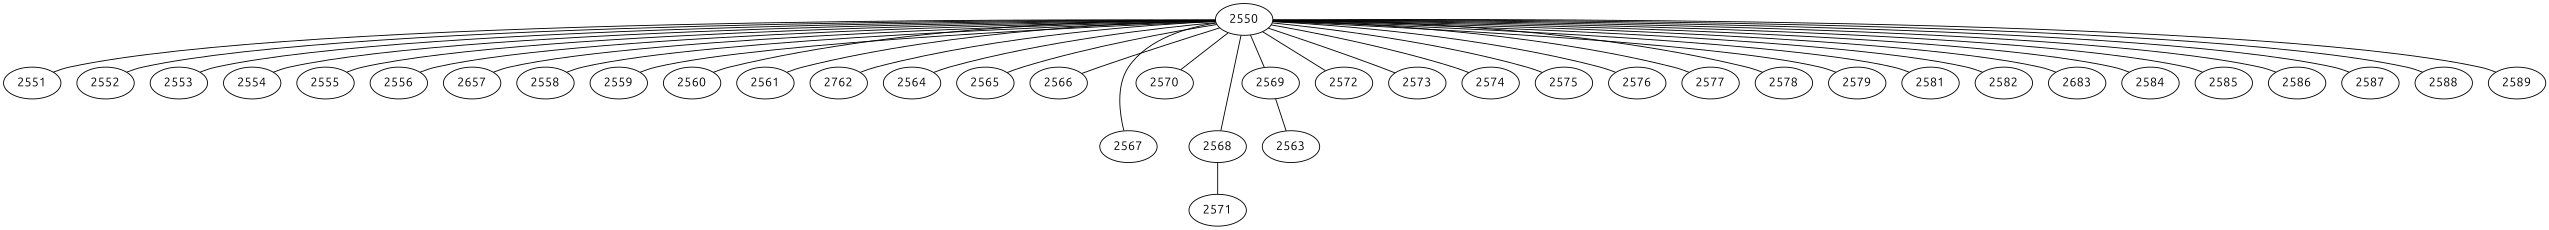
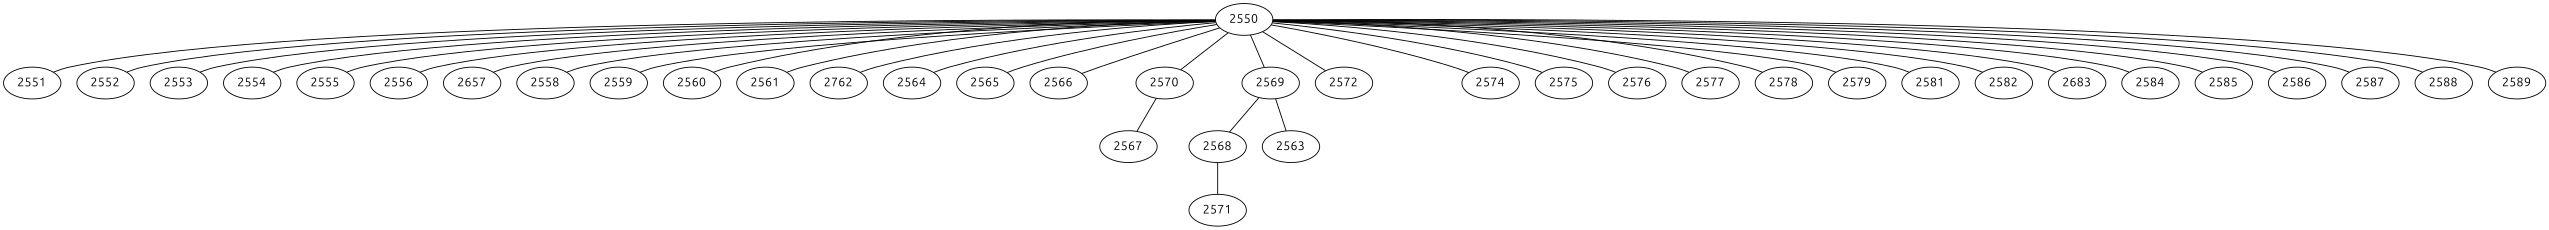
(1132, 63) -> (1147, 115)
(1231, 83) -> (1244, 115)
(1417, 83) -> none
